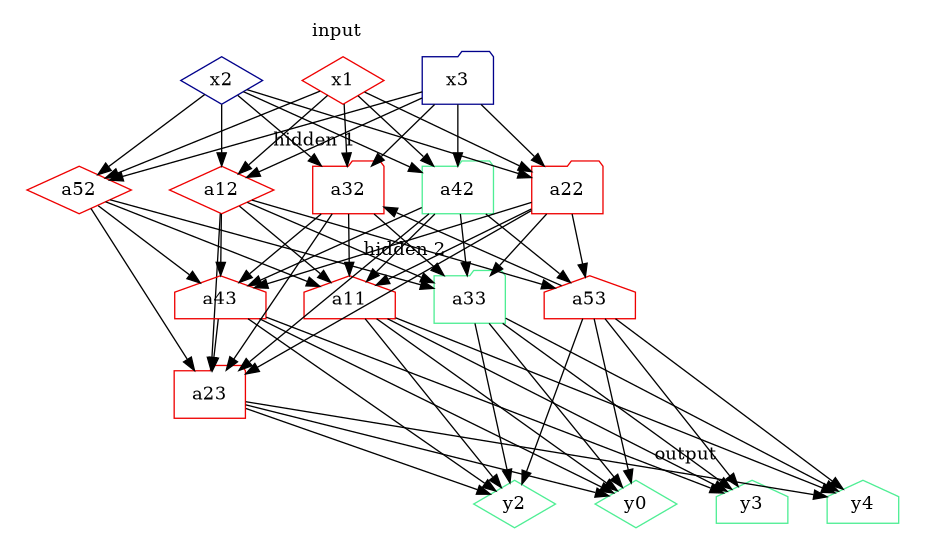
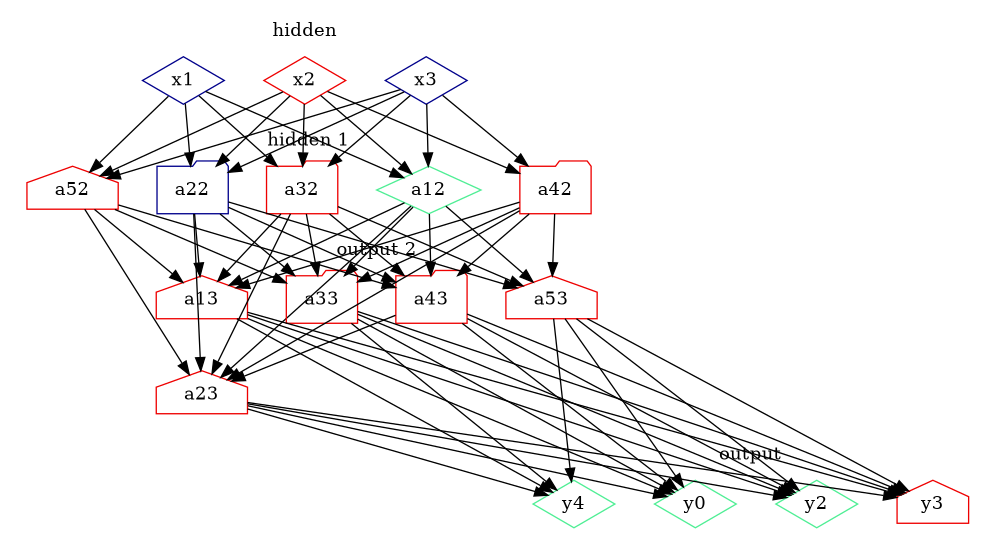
(337, 31) -> (305, 31)
(222, 80) -> (305, 80)
(343, 80) -> (183, 80)
(458, 80) -> (426, 80)
(391, 126) -> none
(79, 190) -> (73, 190)
(222, 190) -> (429, 190)
(458, 190) -> (555, 190)
(567, 190) -> (193, 190)
(405, 250) -> (377, 250)
(483, 251) -> (458, 258)
(220, 300) -> (431, 300)
(350, 300) -> (202, 300)
(470, 300) -> (322, 300)
(210, 395) -> (202, 395)
none -> (566, 449)
(752, 504) -> (933, 504)
(863, 504) -> (574, 504)
